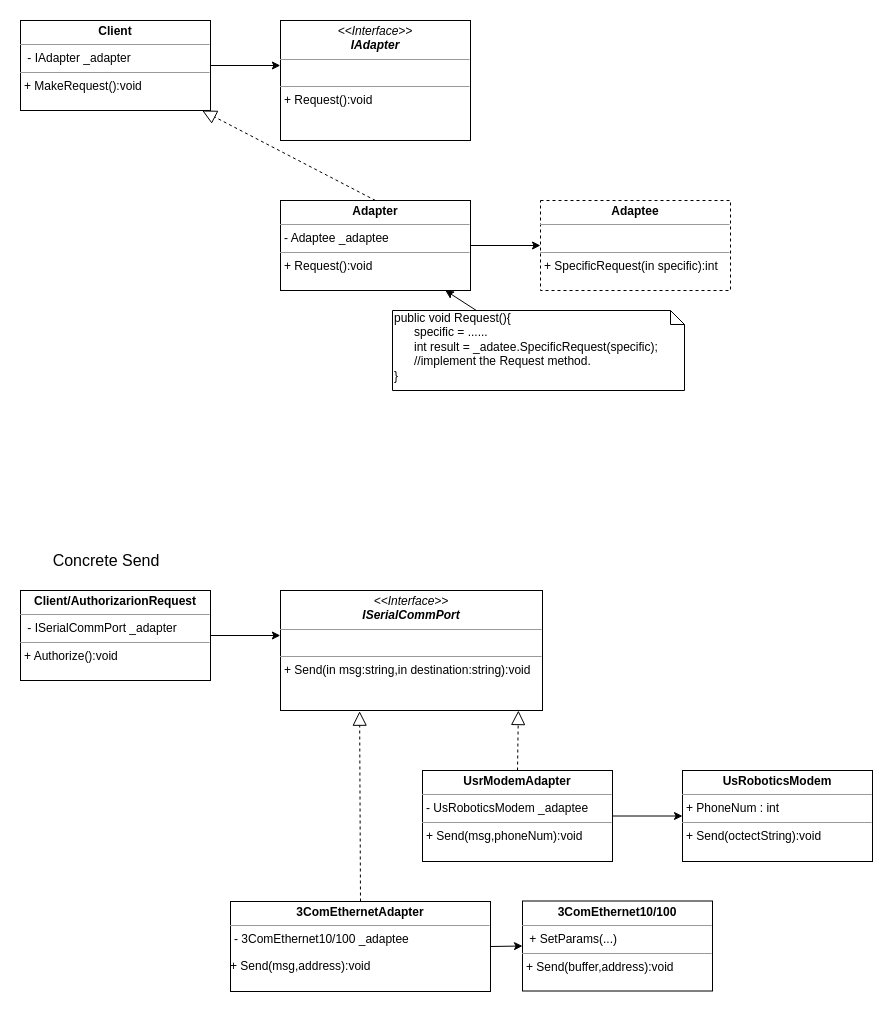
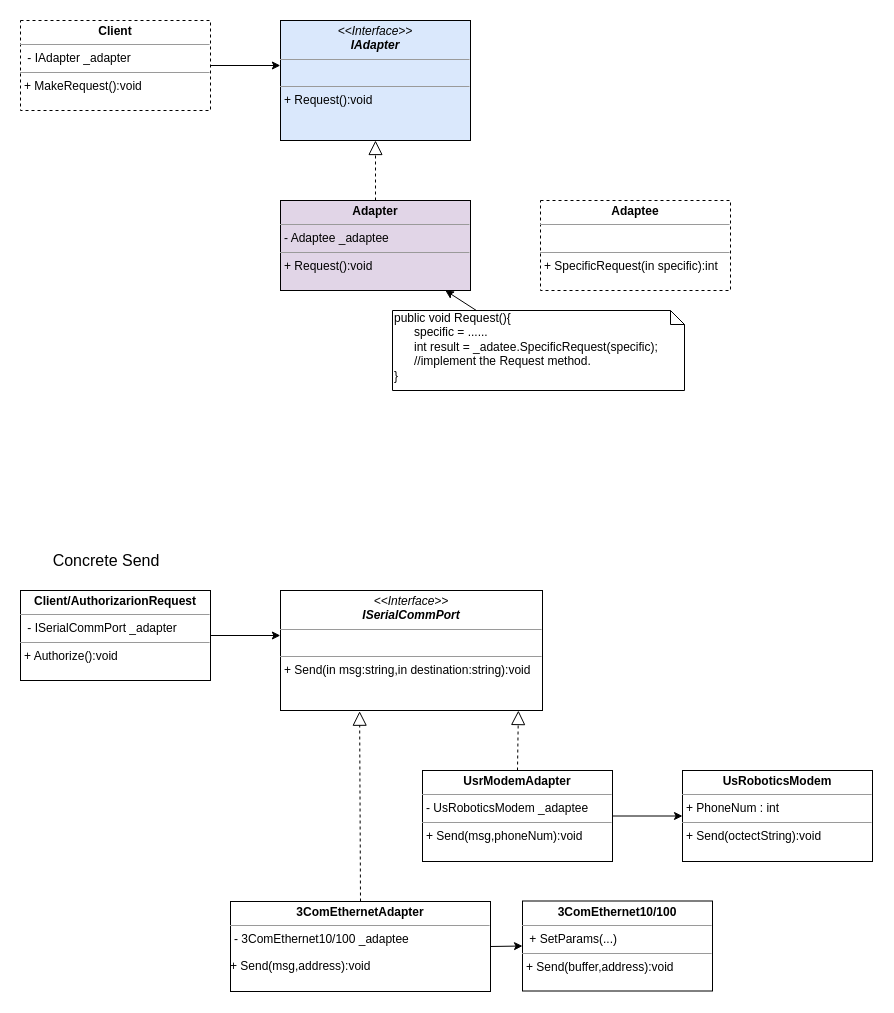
(116, 66) -> (116, 66)
(376, 81) -> (376, 81)
(296, 159) -> (376, 178)
(376, 246) -> (376, 246)
(502, 246) -> none
